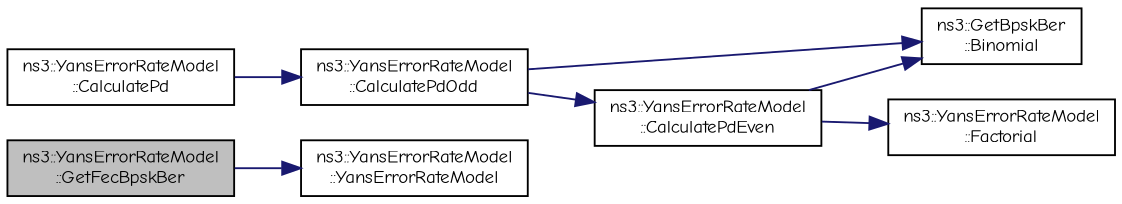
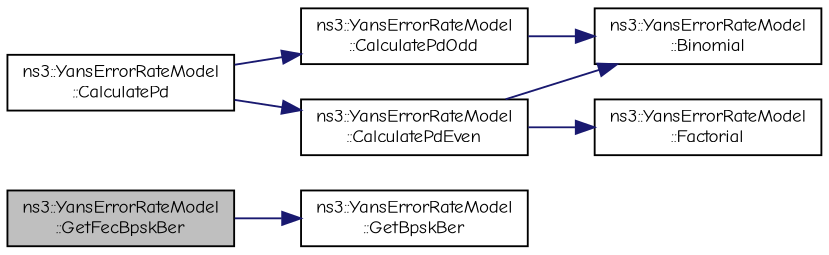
(1002, 36) -> (708, 36)
(552, 96) -> (259, 104)
(414, 168) -> (414, 218)
